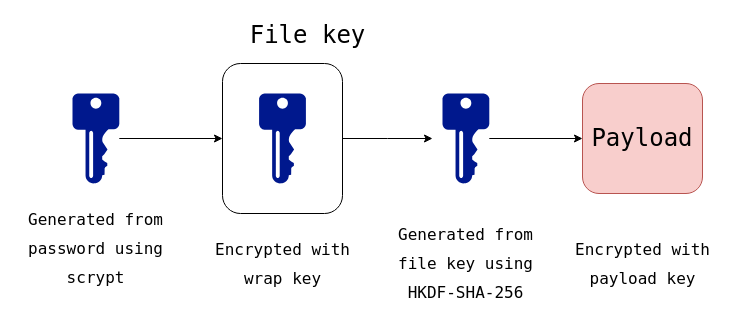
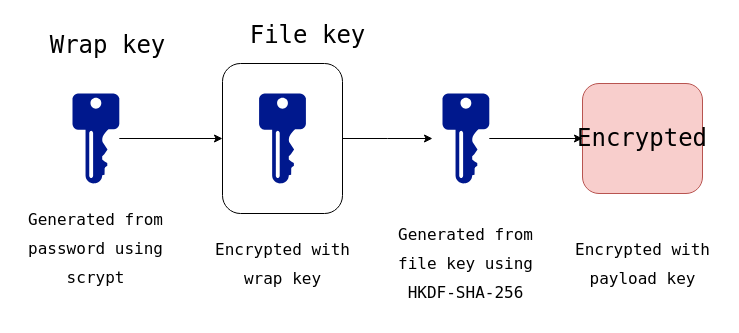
none -> (108, 46)
(643, 139) -> (643, 139)
